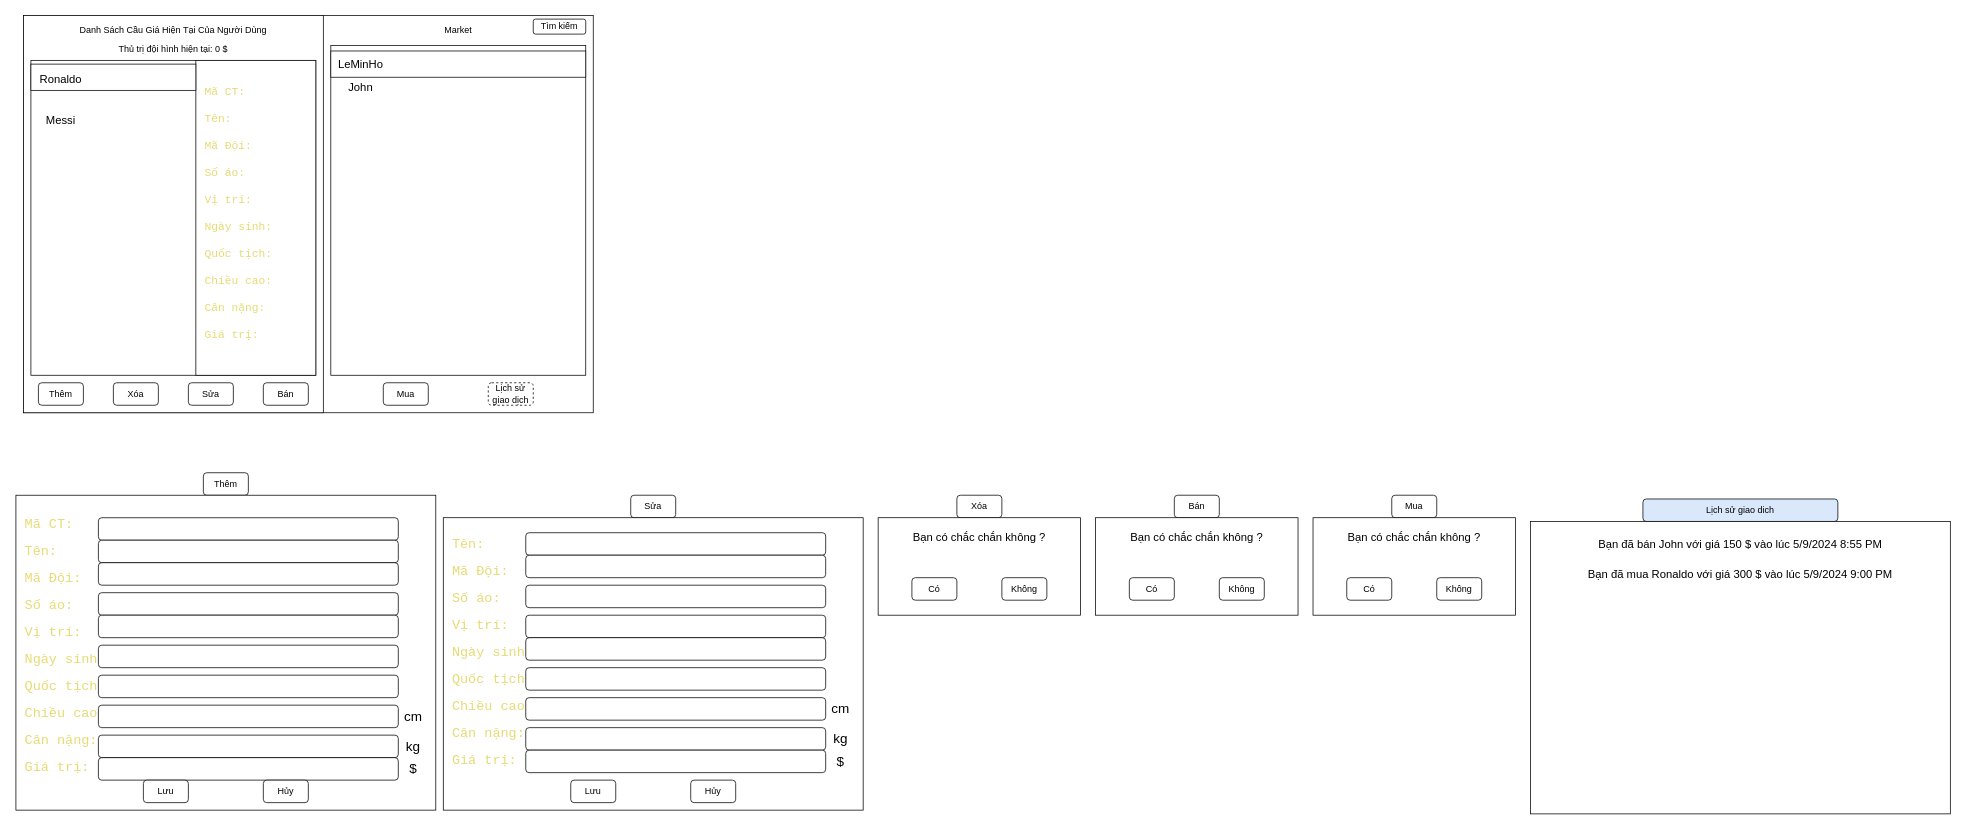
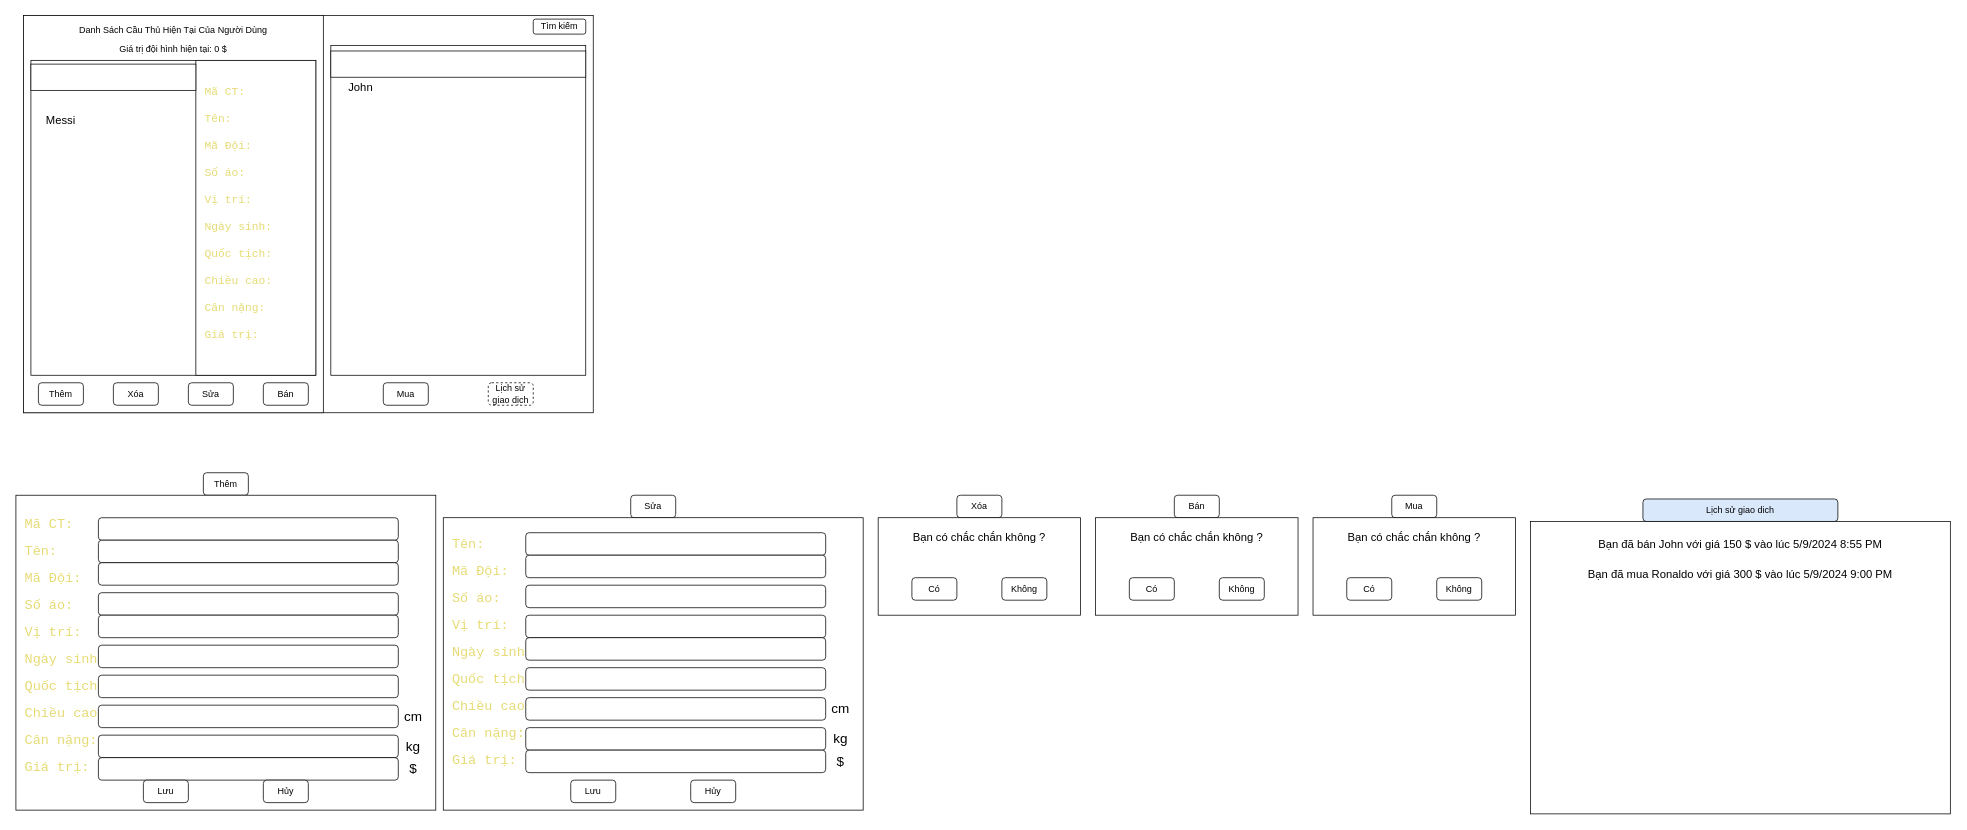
(173, 30) -> (173, 30)
(458, 30) -> none
(173, 49) -> (173, 49)
(360, 64) -> none
(60, 79) -> none
